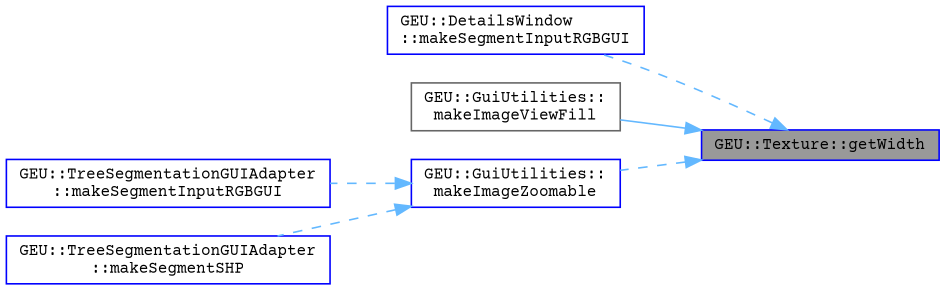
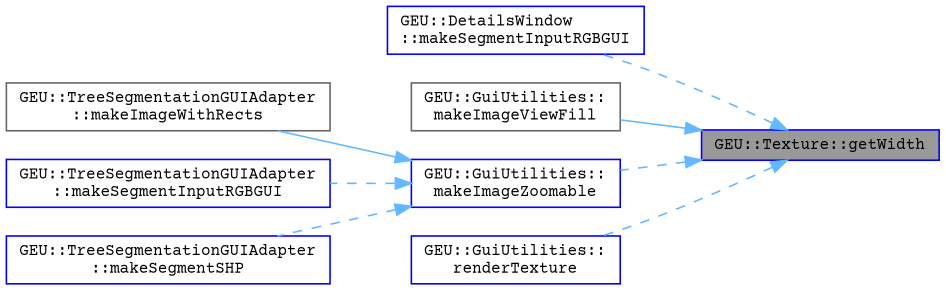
none -> (168, 107)
none -> (516, 260)
